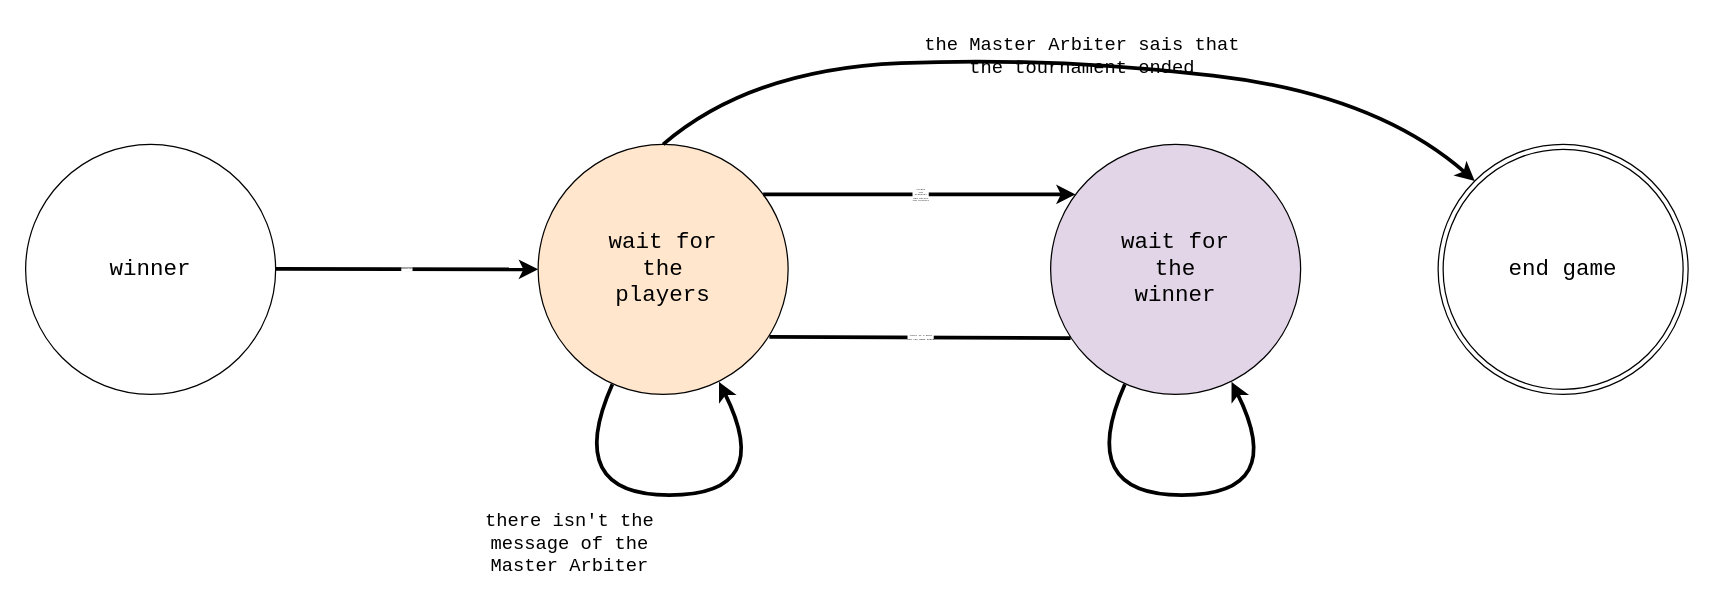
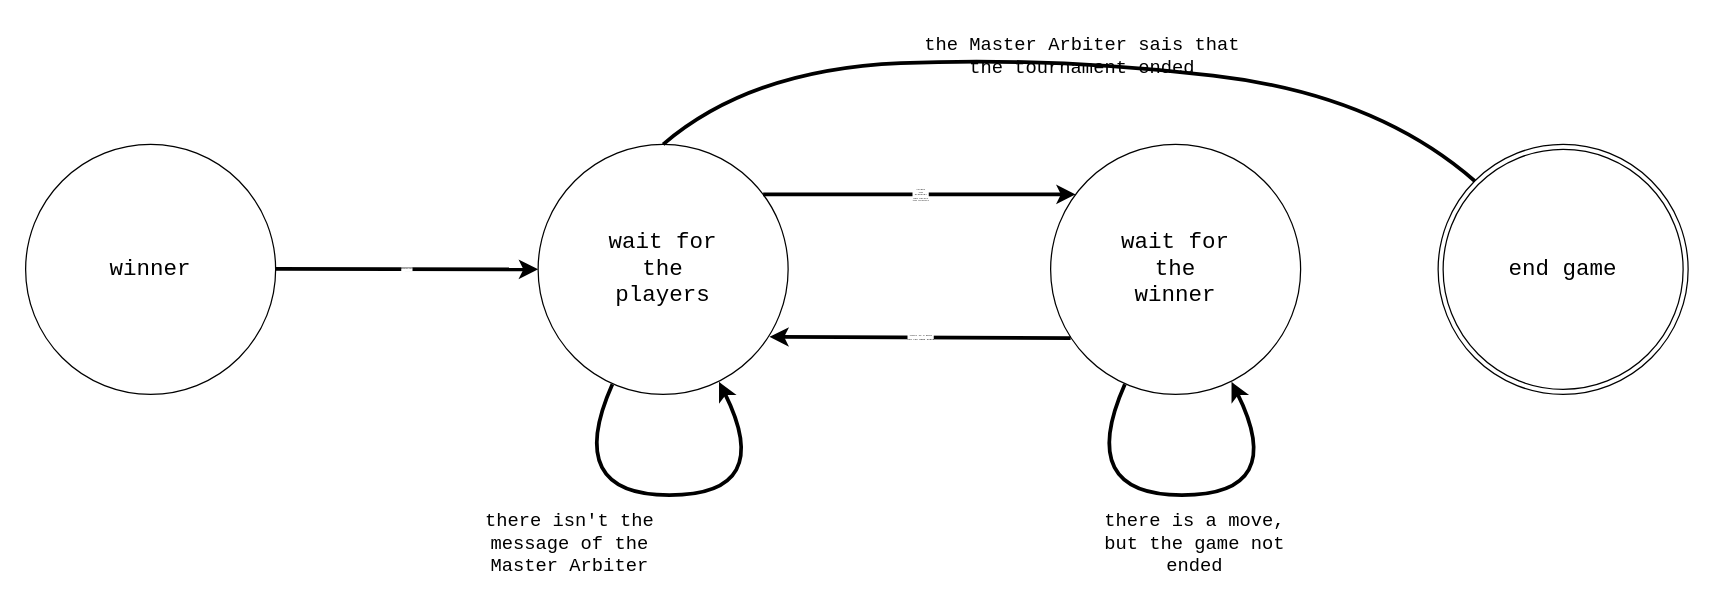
(1385, 121) -> (1390, 125)
(663, 269) -> (663, 269)
(1176, 269) -> (1176, 269)
(778, 337) -> (784, 337)
none -> (1194, 544)
